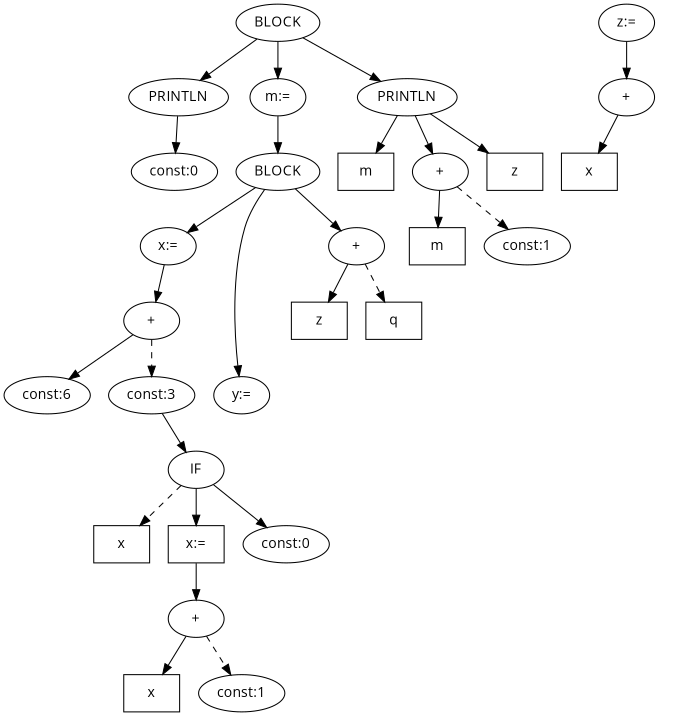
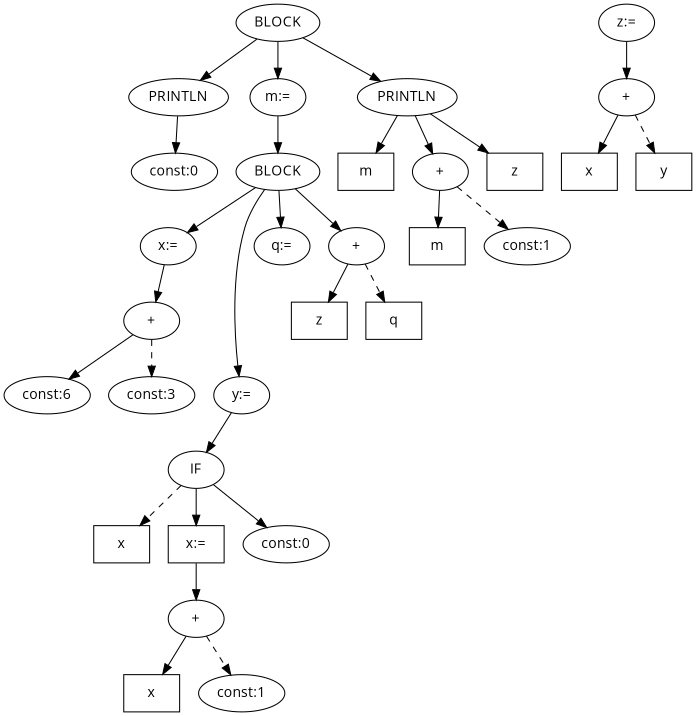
none -> (664, 172)
none -> (282, 246)
(171, 428) -> (222, 428)
